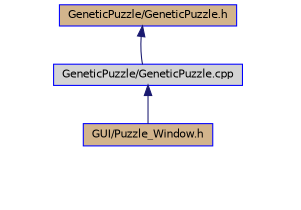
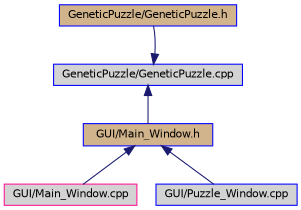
(141, 51) -> (155, 40)
(148, 135) -> (148, 135)
none -> (71, 195)
none -> (227, 195)
